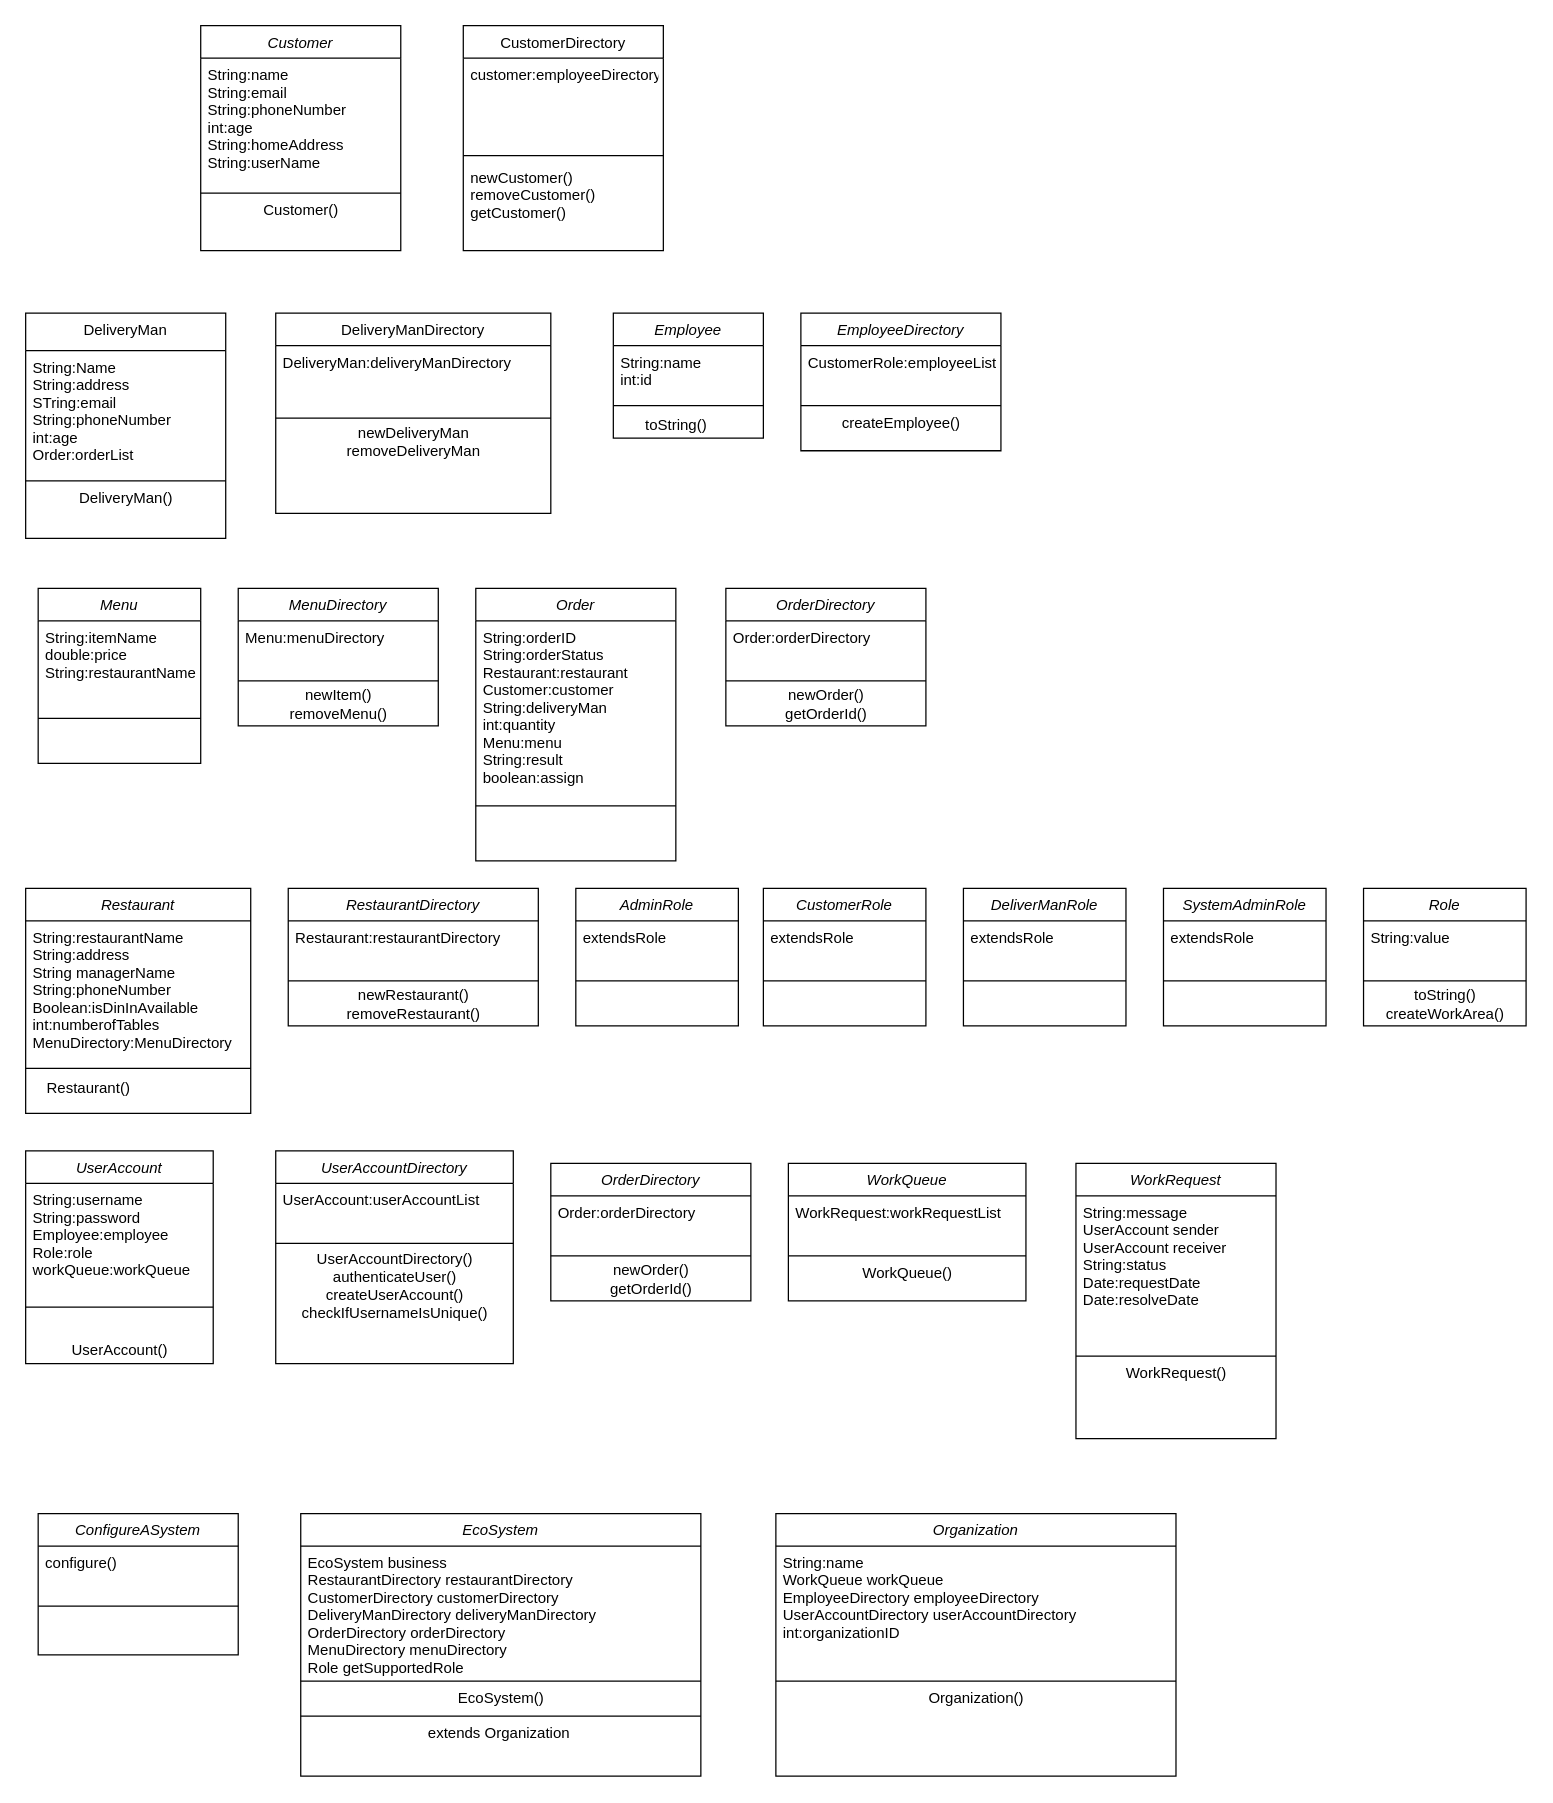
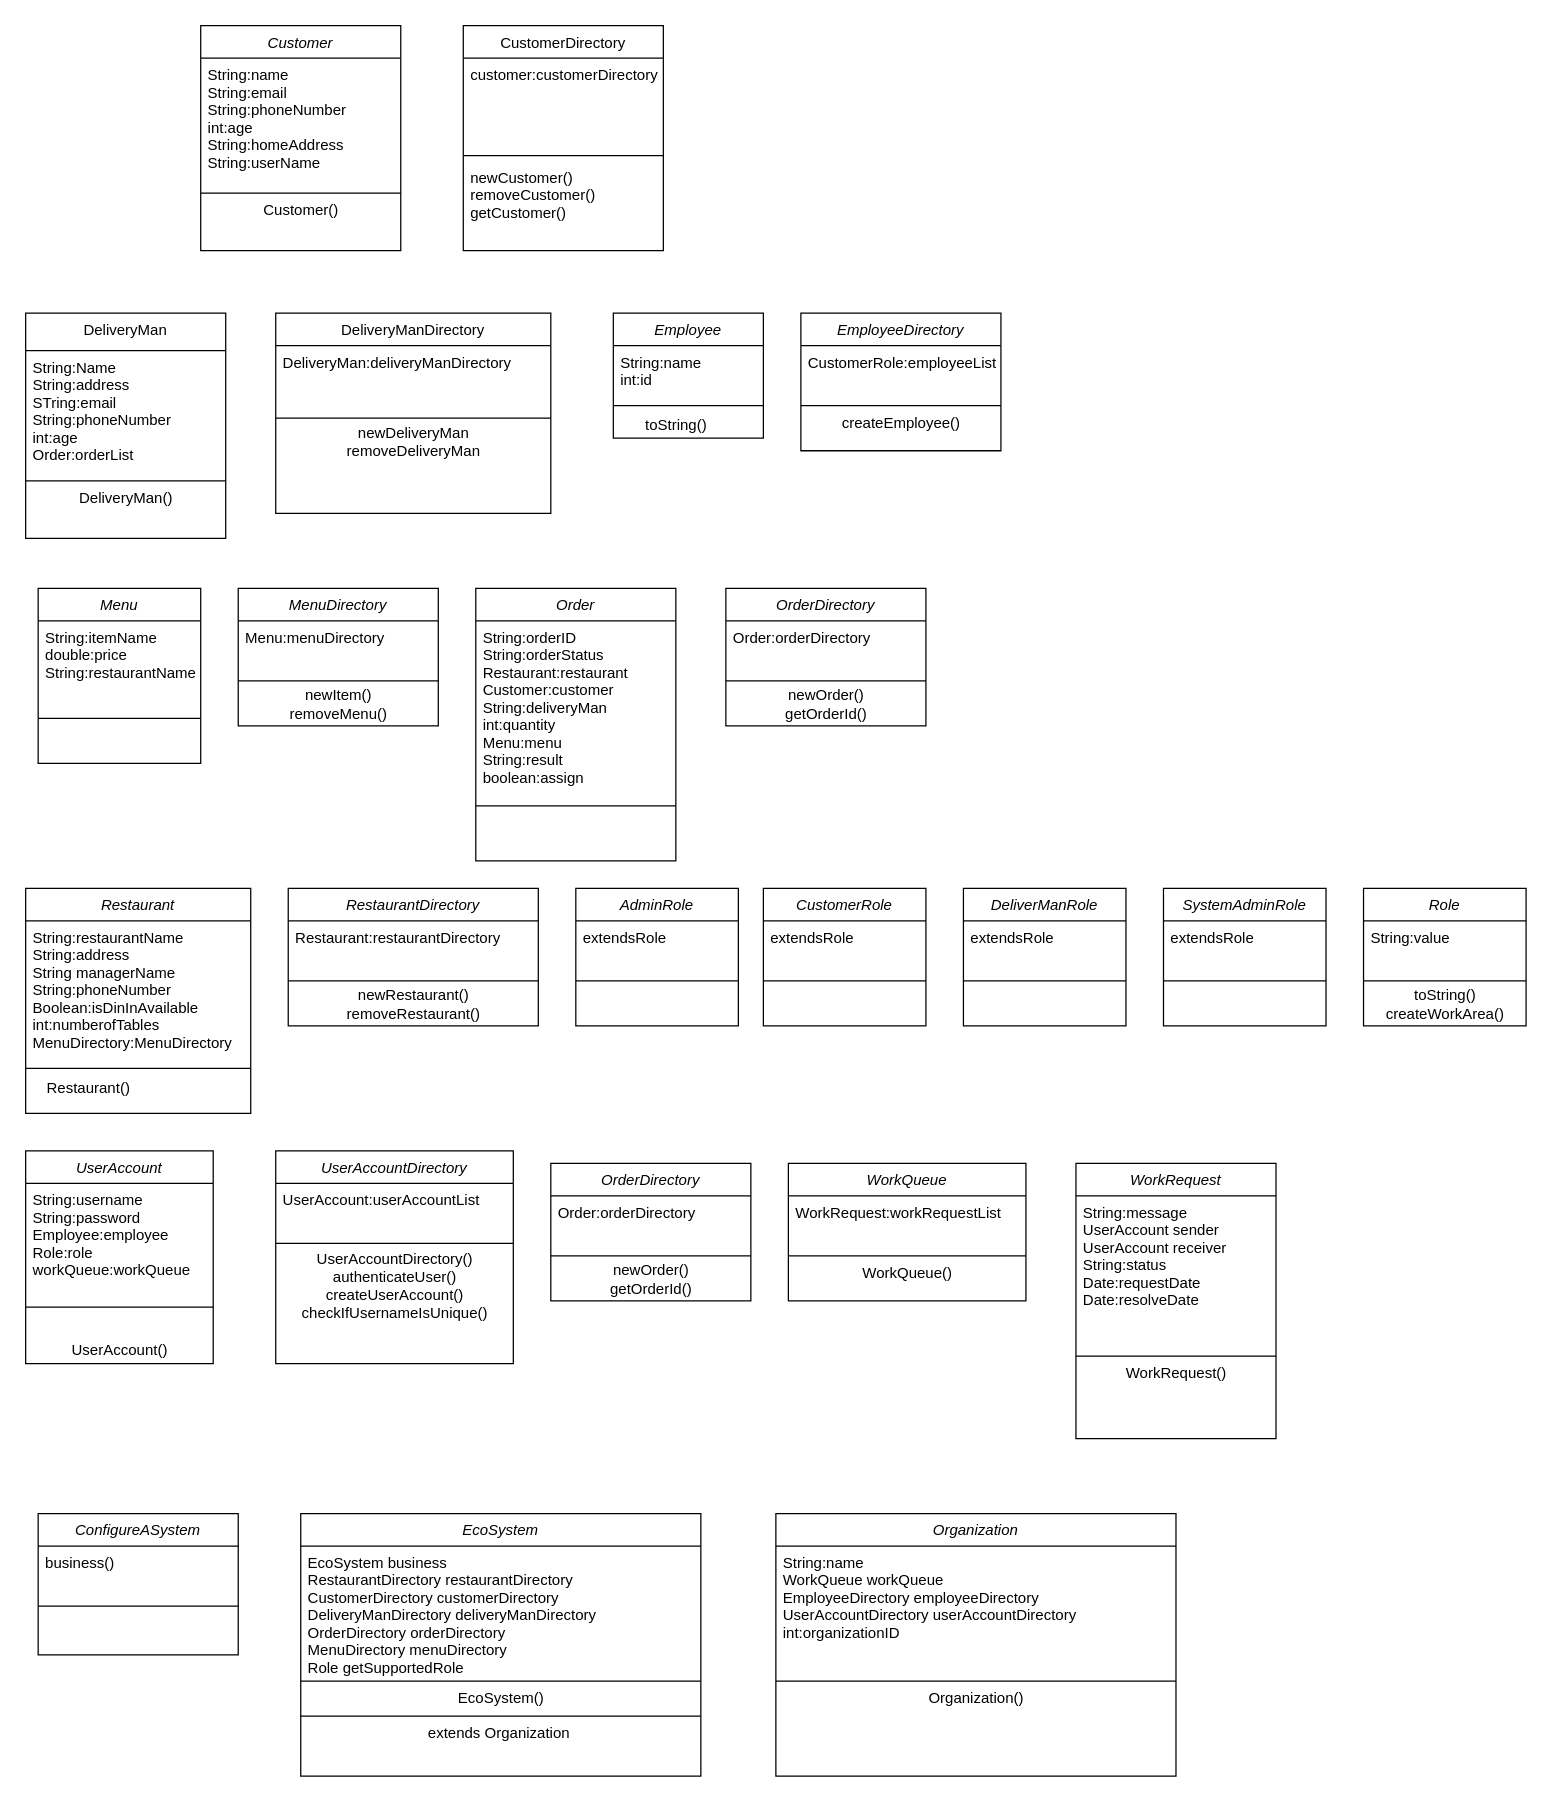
(573, 75) -> (575, 75)
(89, 1563) -> (85, 1563)
